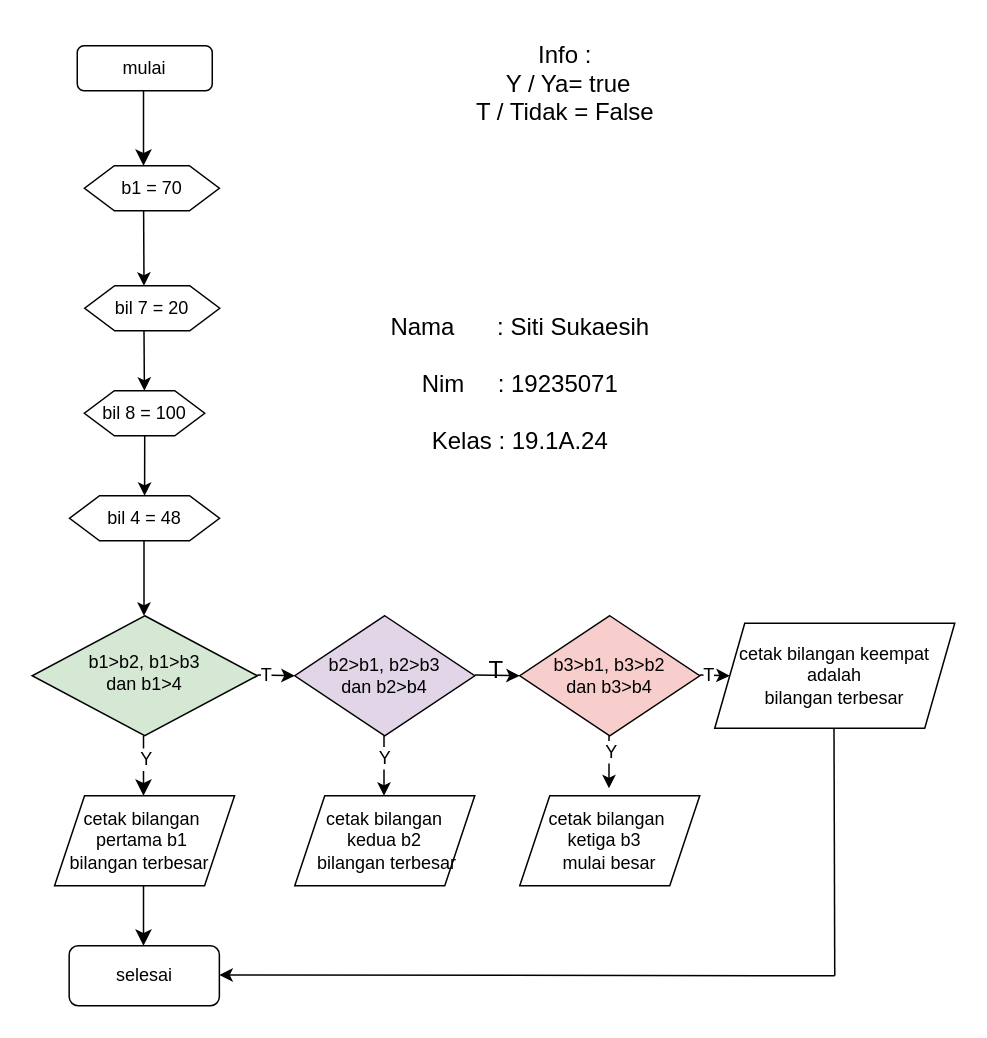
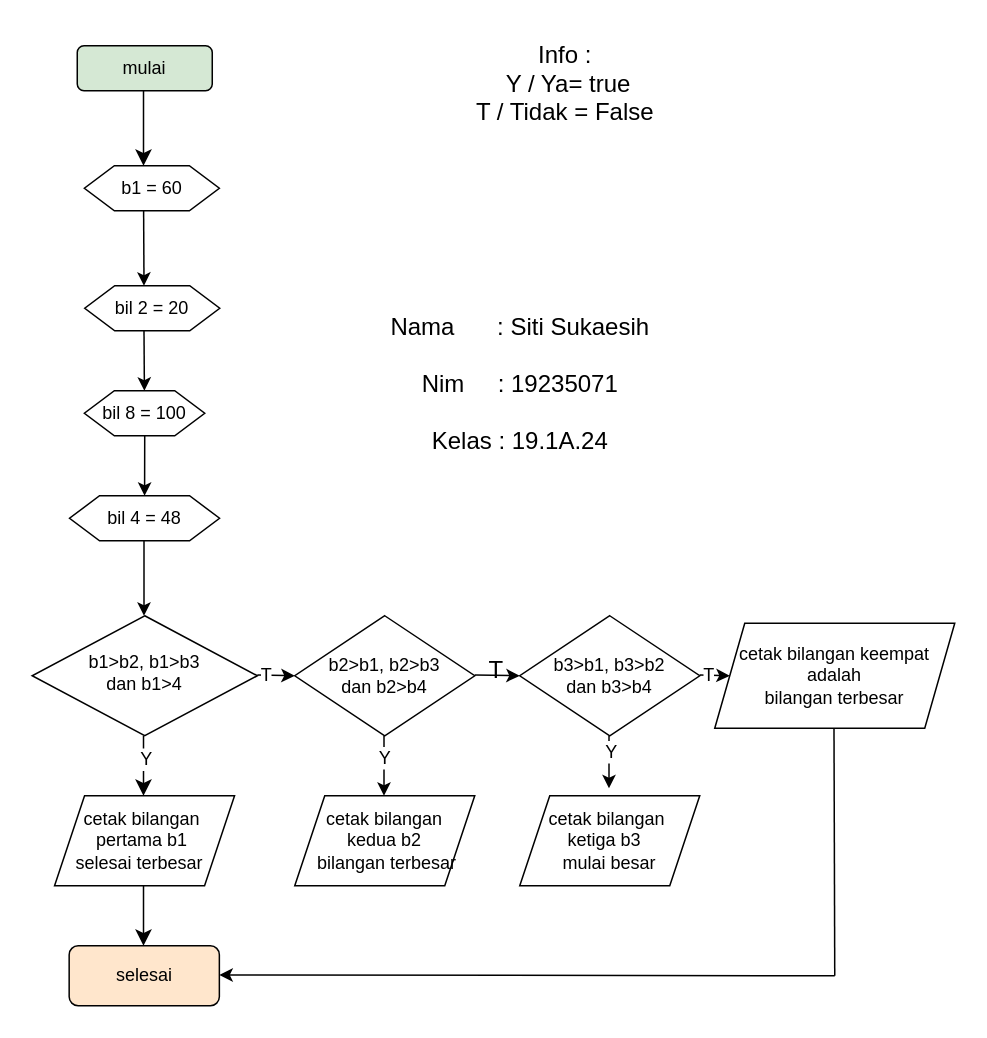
(145, 68) -> (145, 68)
(152, 188) -> (152, 188)
(152, 308) -> (152, 308)
(145, 676) -> (145, 676)
(385, 676) -> (385, 676)
(610, 676) -> (610, 676)
(145, 841) -> (145, 841)
(144, 976) -> (144, 976)
